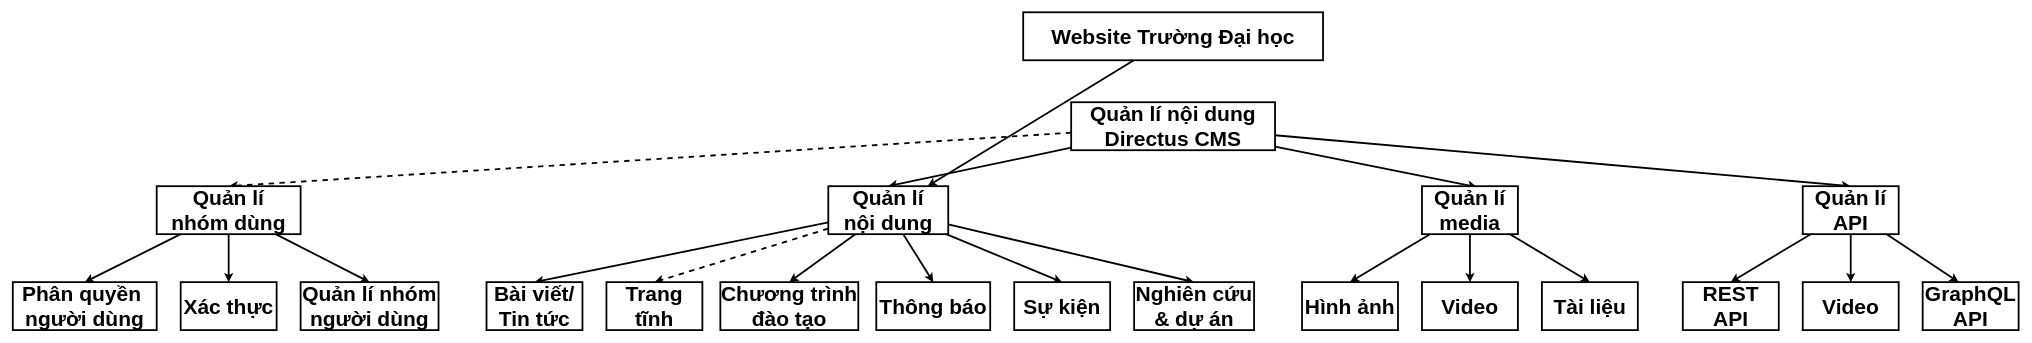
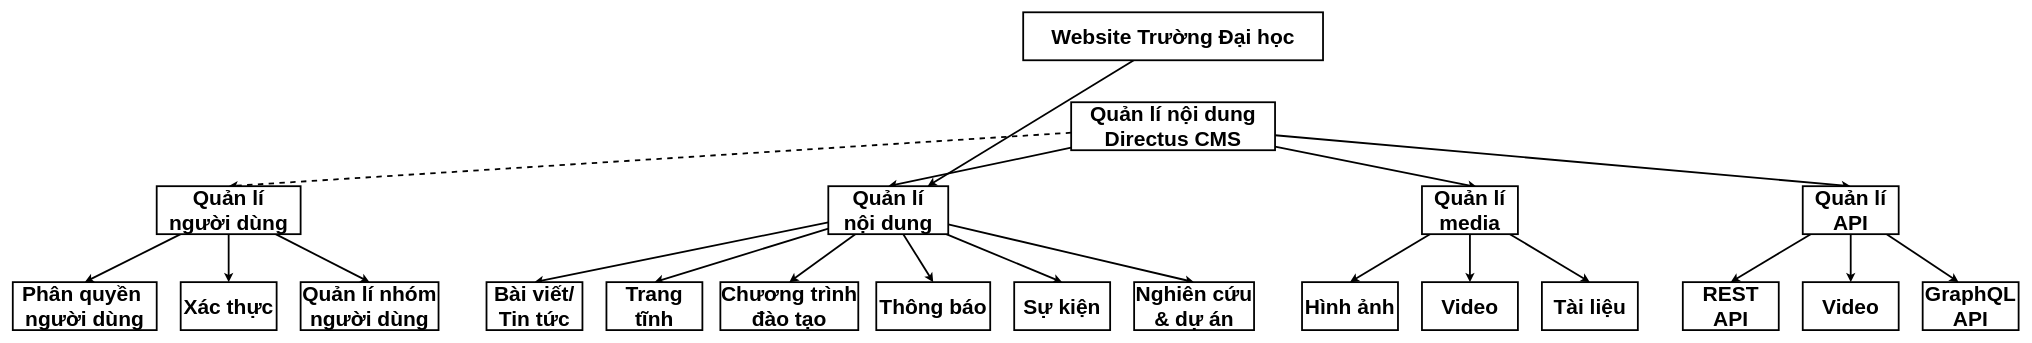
(228, 210) -> (228, 210)
(744, 255) -> (744, 255)
